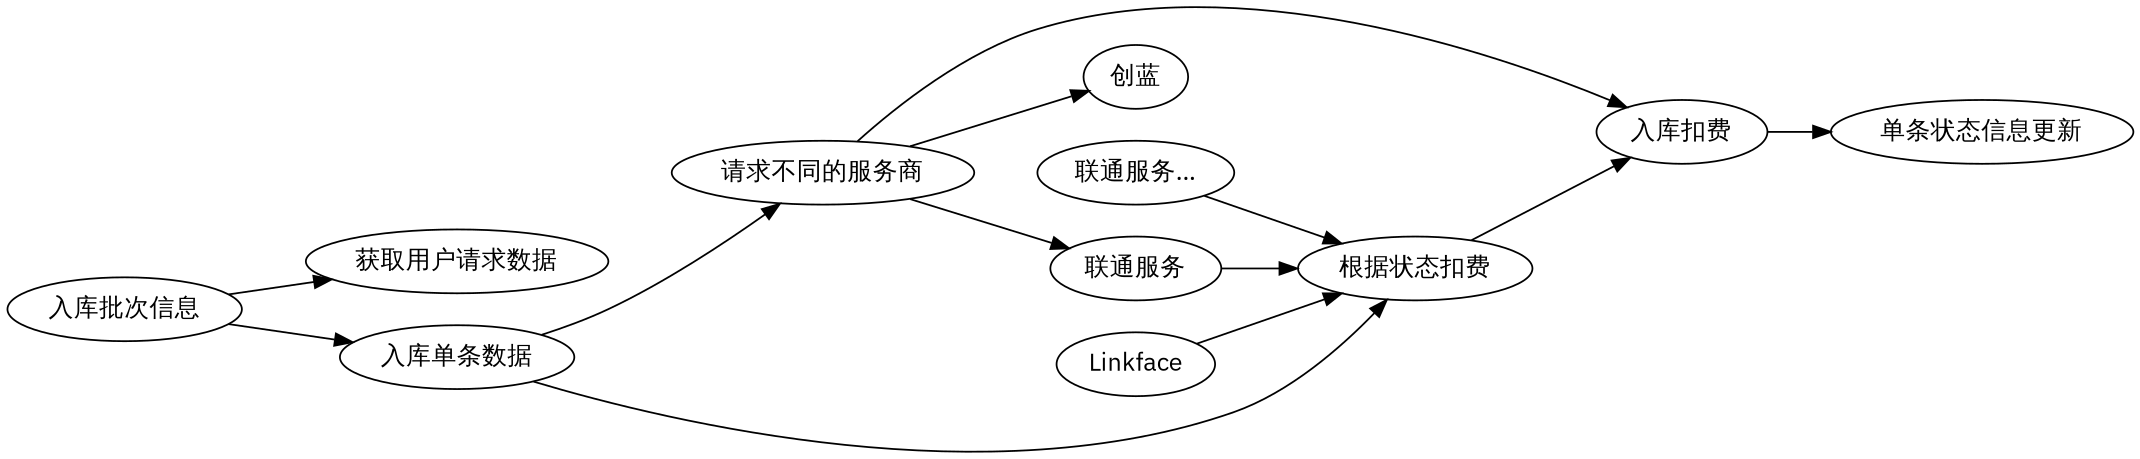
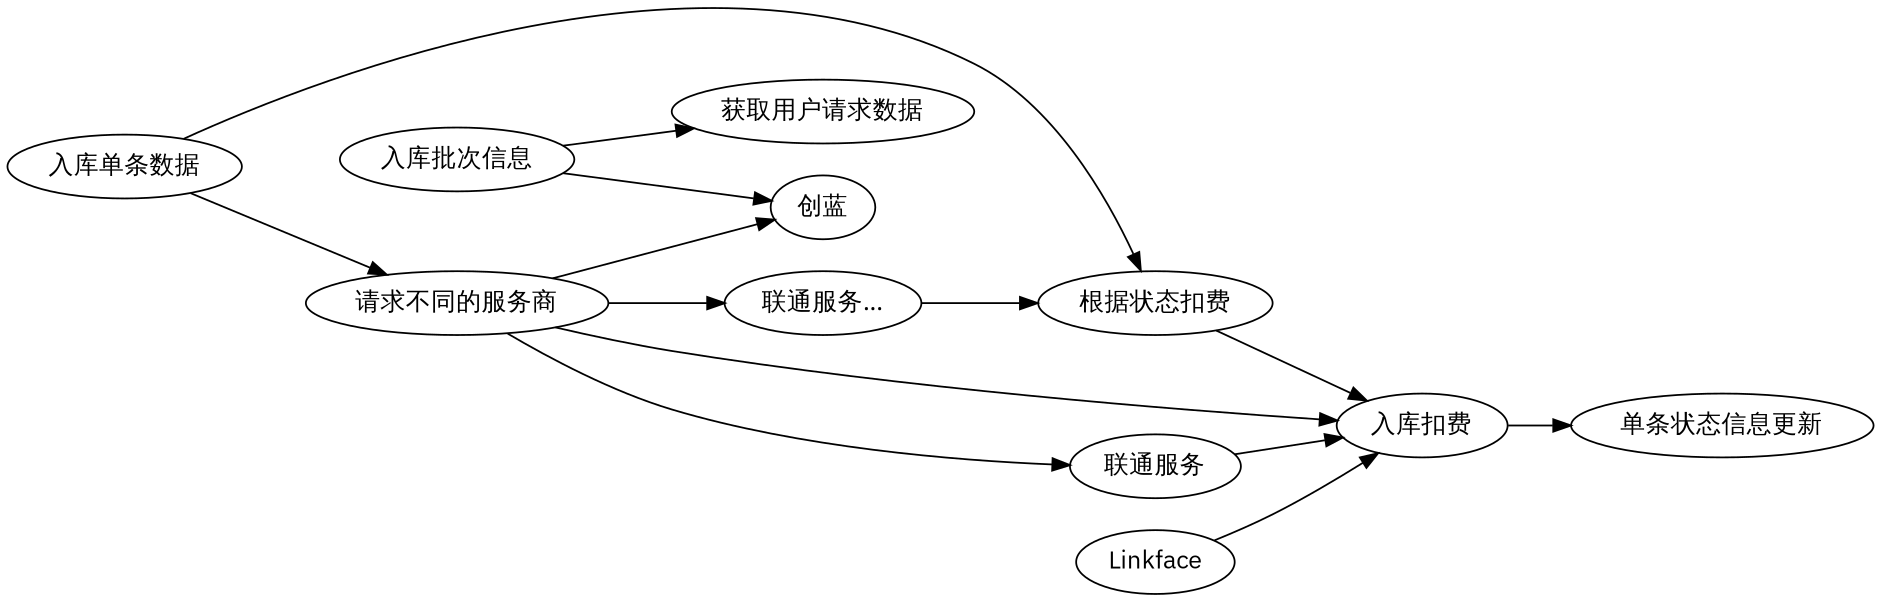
(1251, 268) -> (1280, 447)
none -> (658, 303)
(1261, 321) -> (1291, 505)
(282, 332) -> (659, 186)
